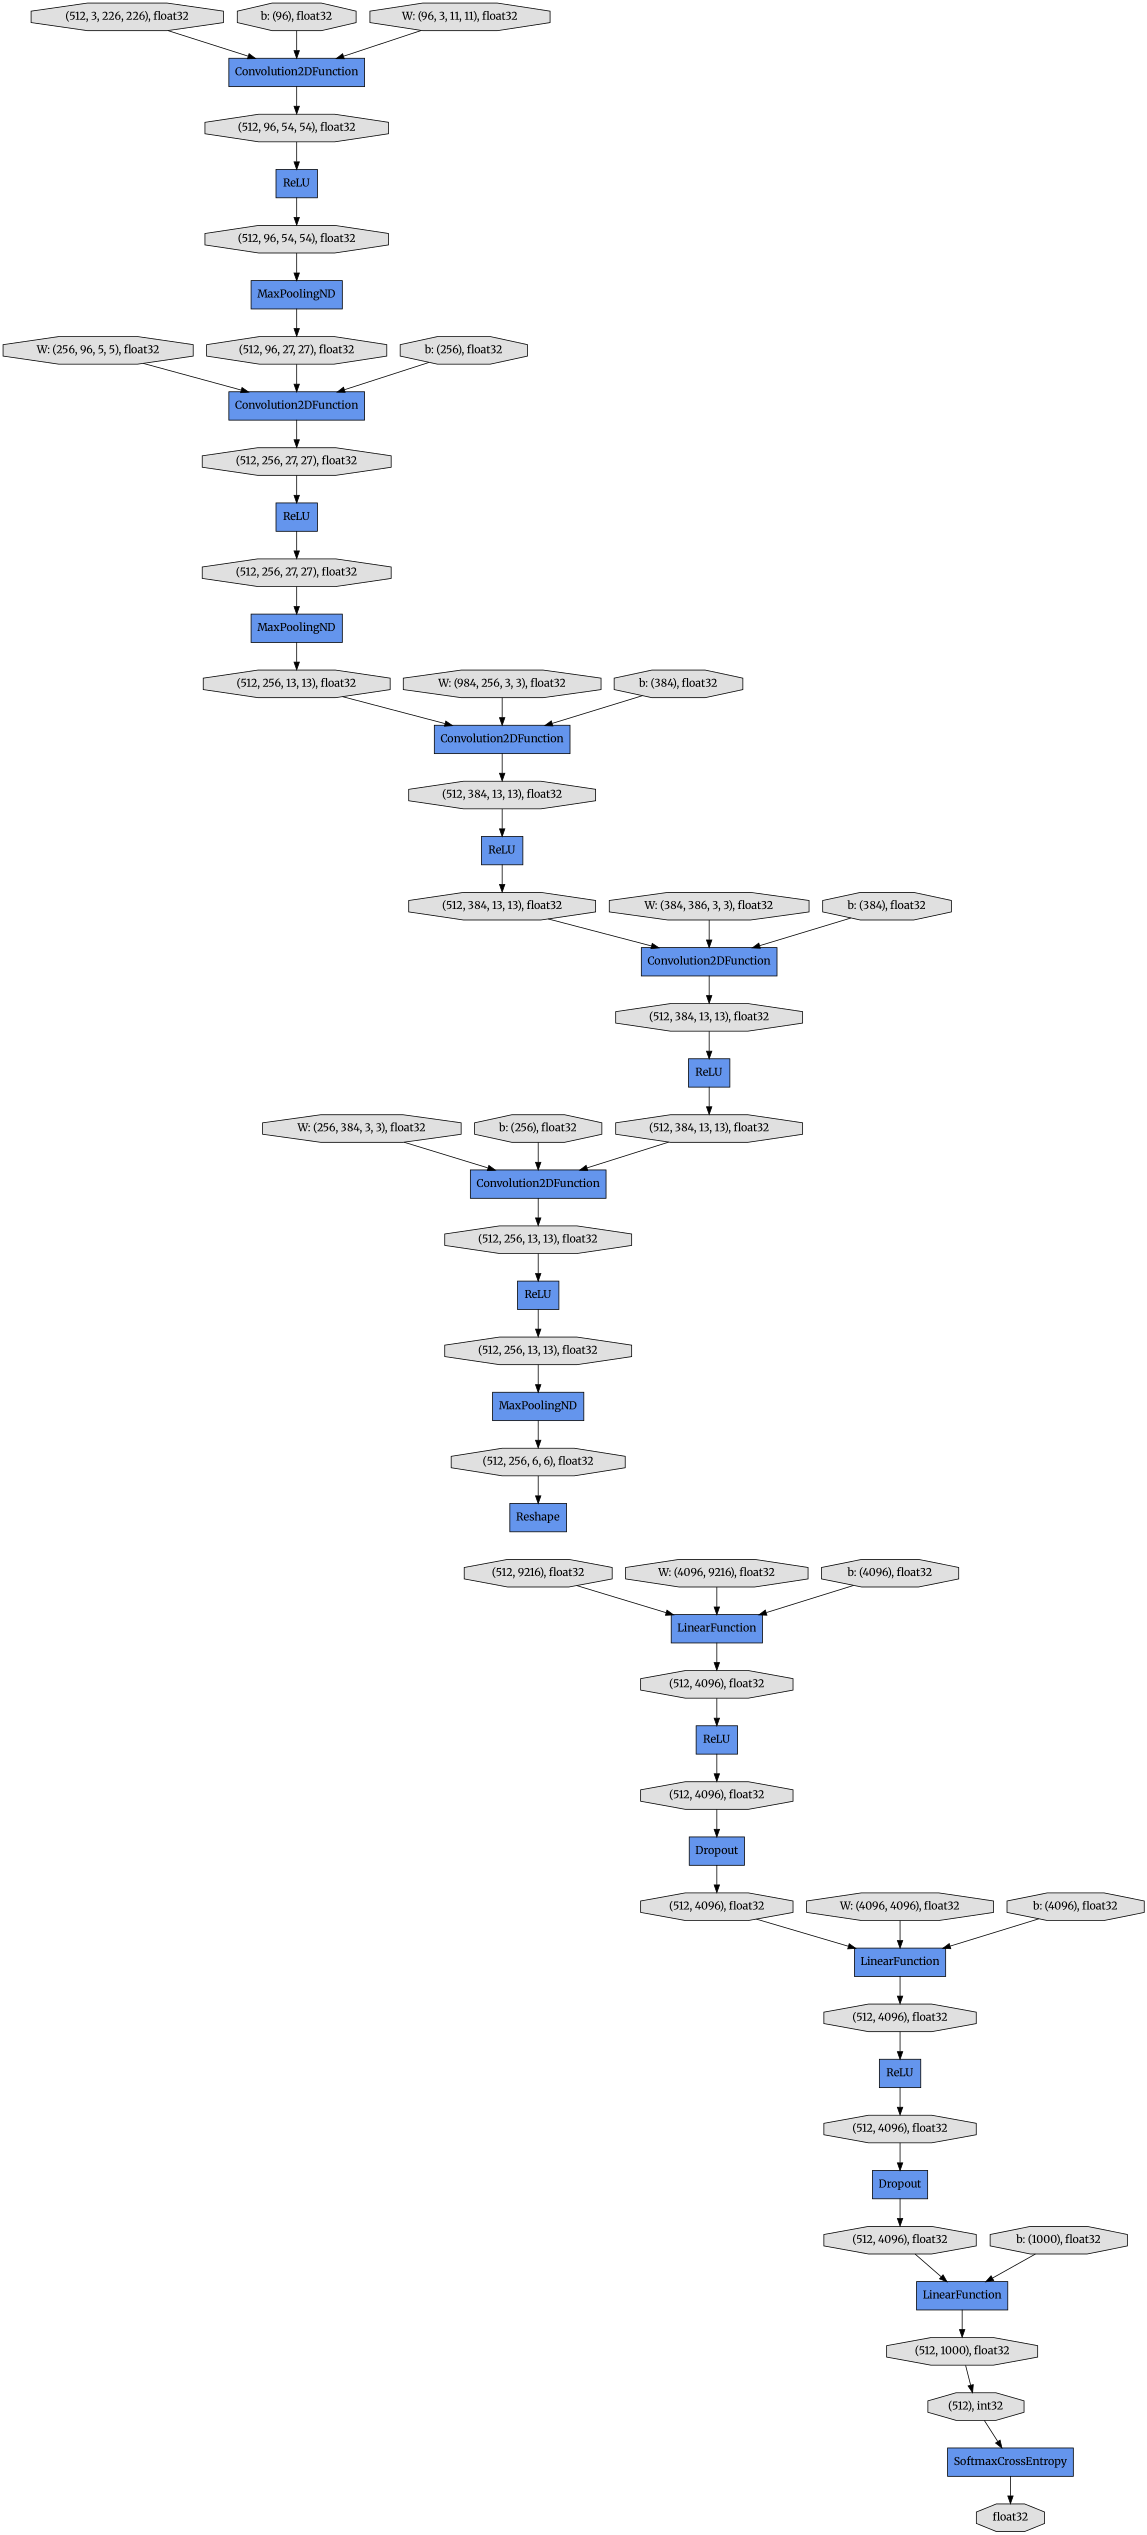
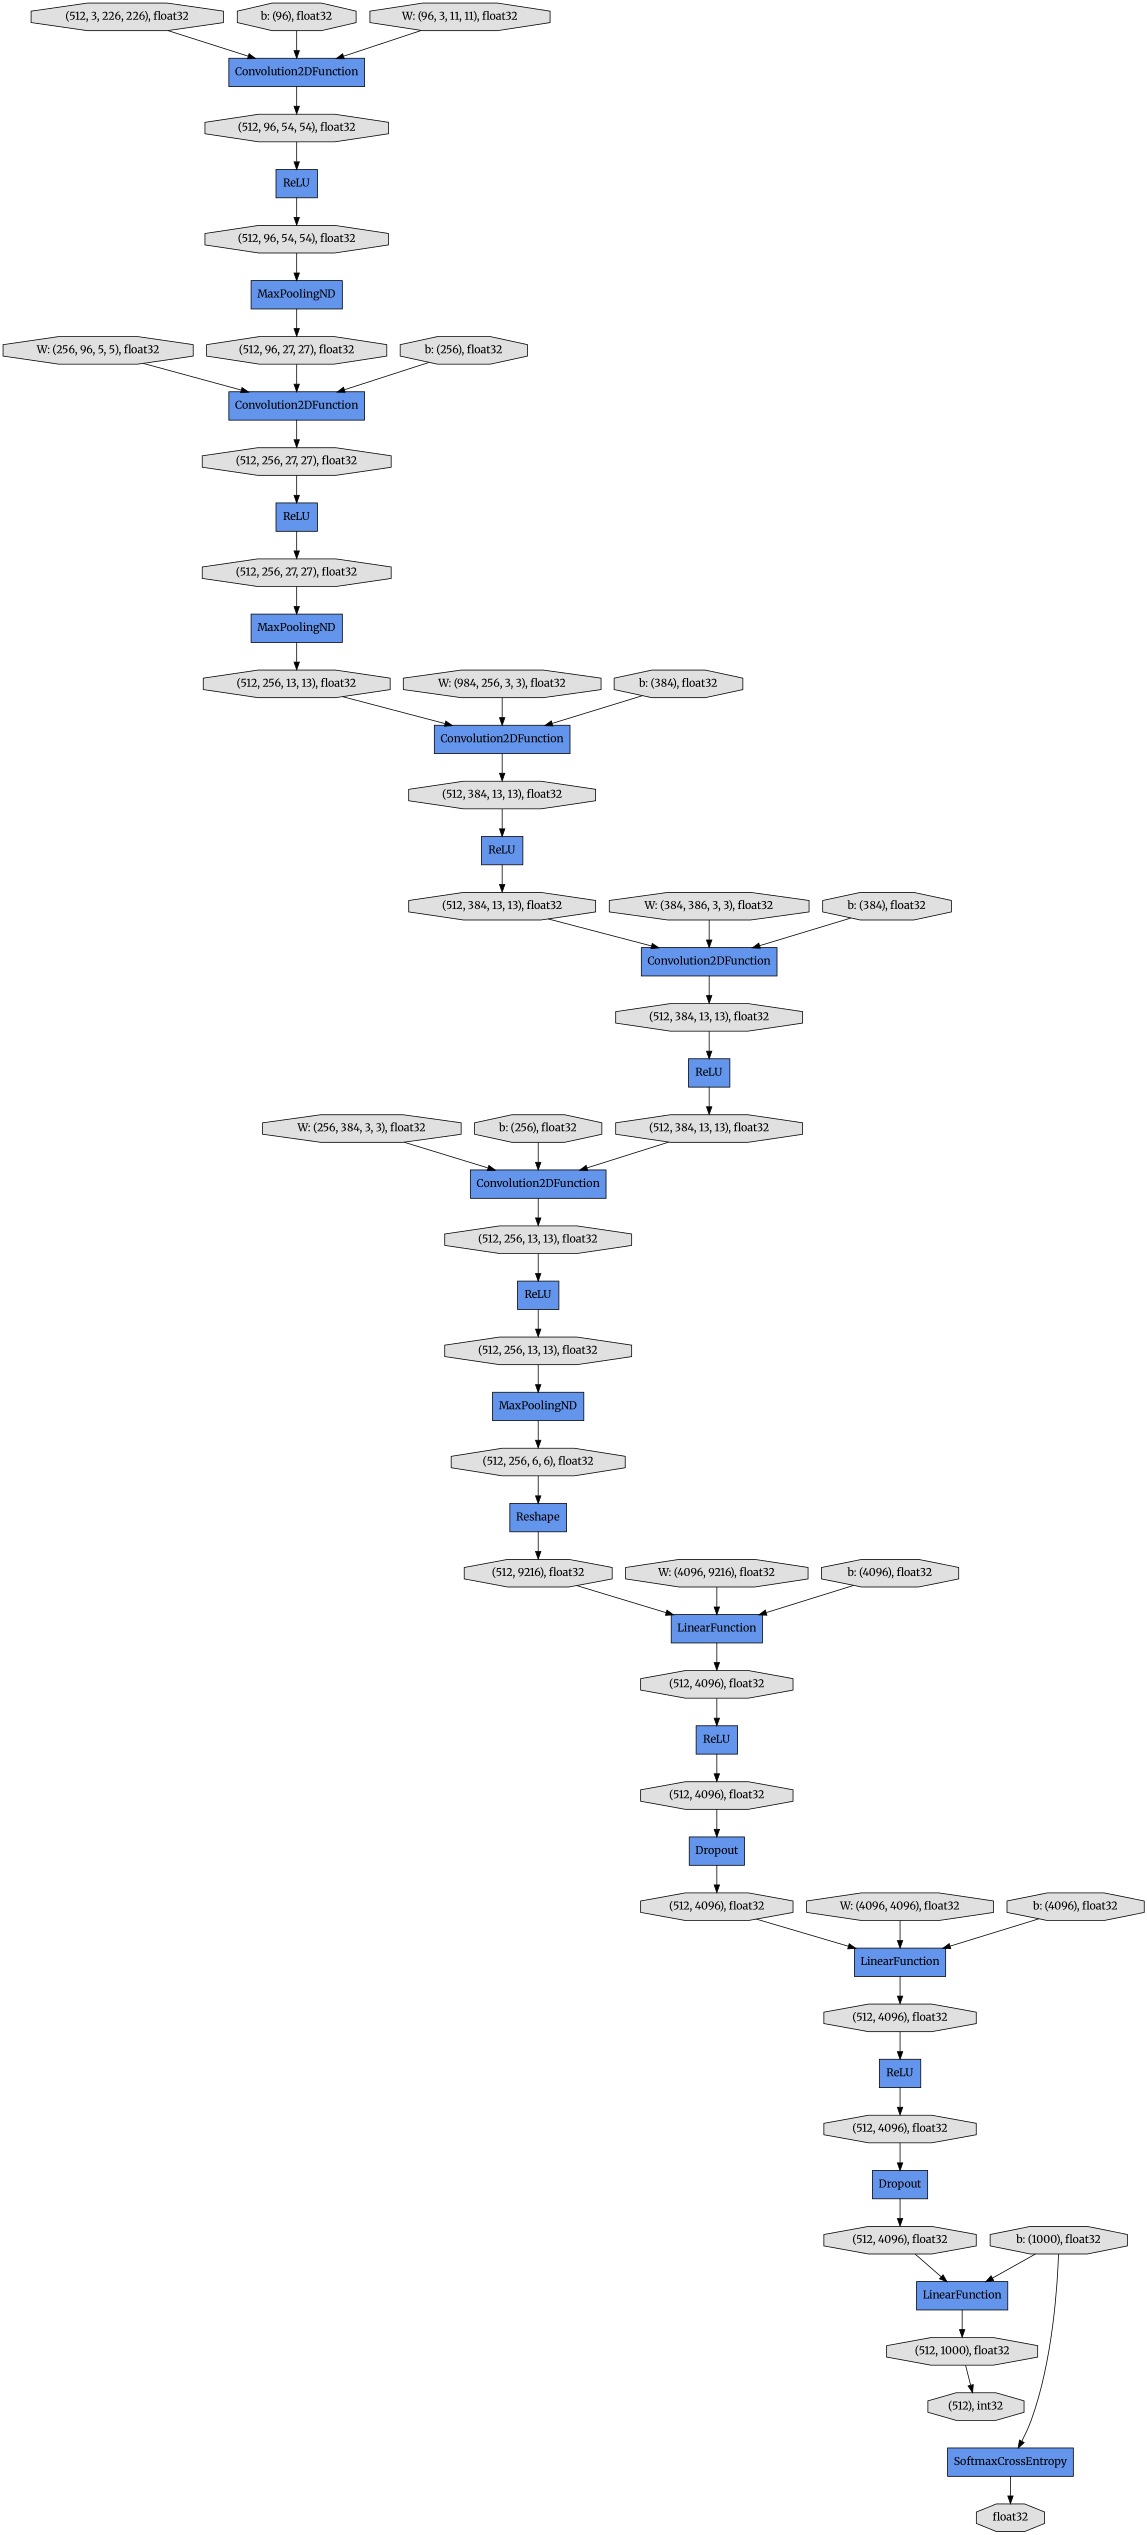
none -> (538, 1541)
(991, 2431) -> (1049, 2349)
